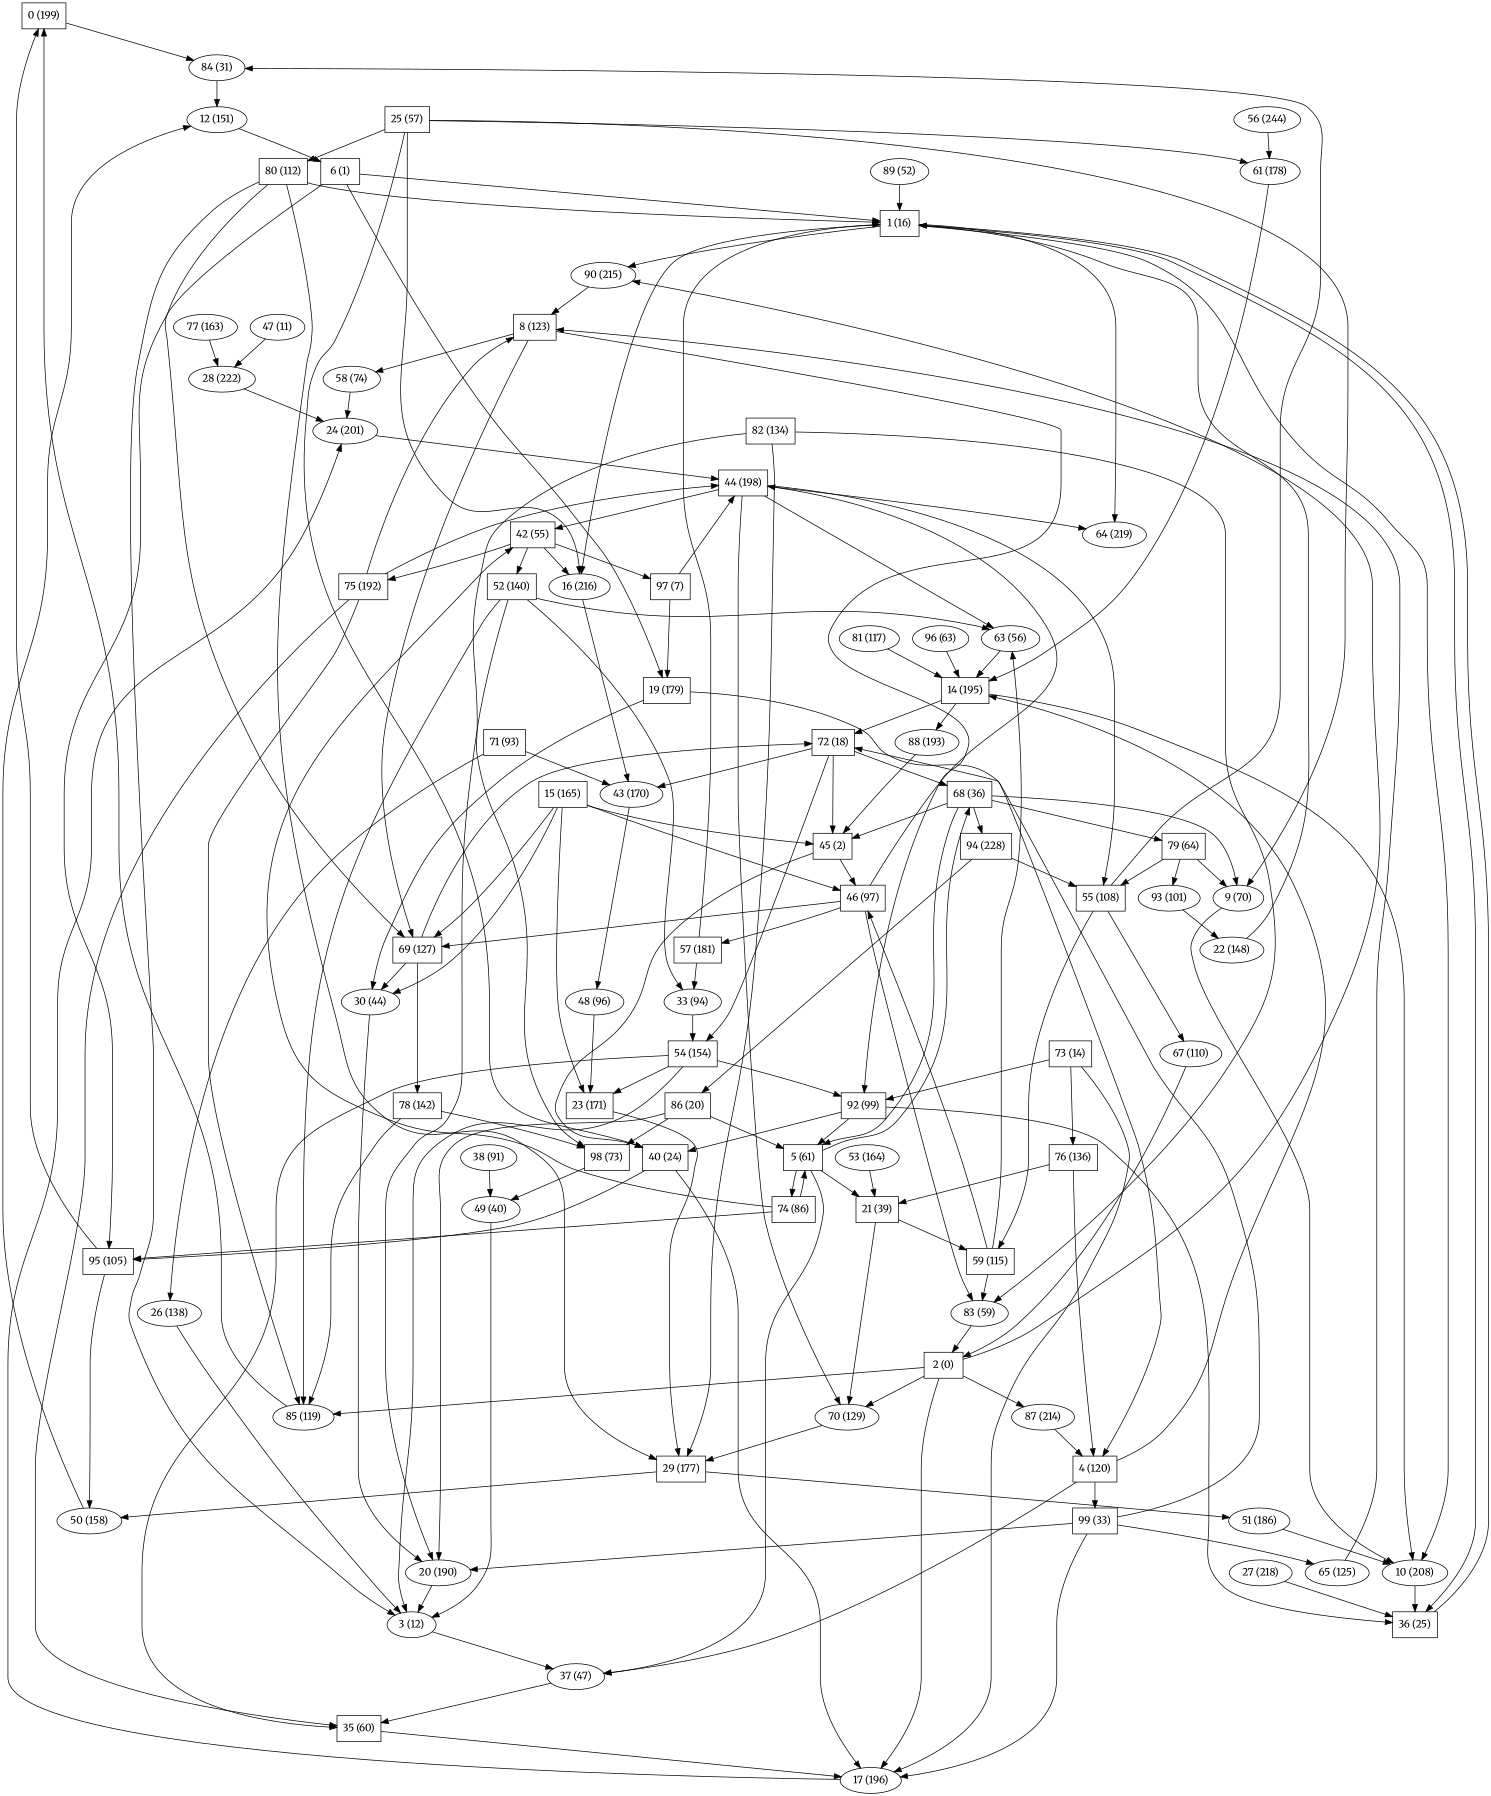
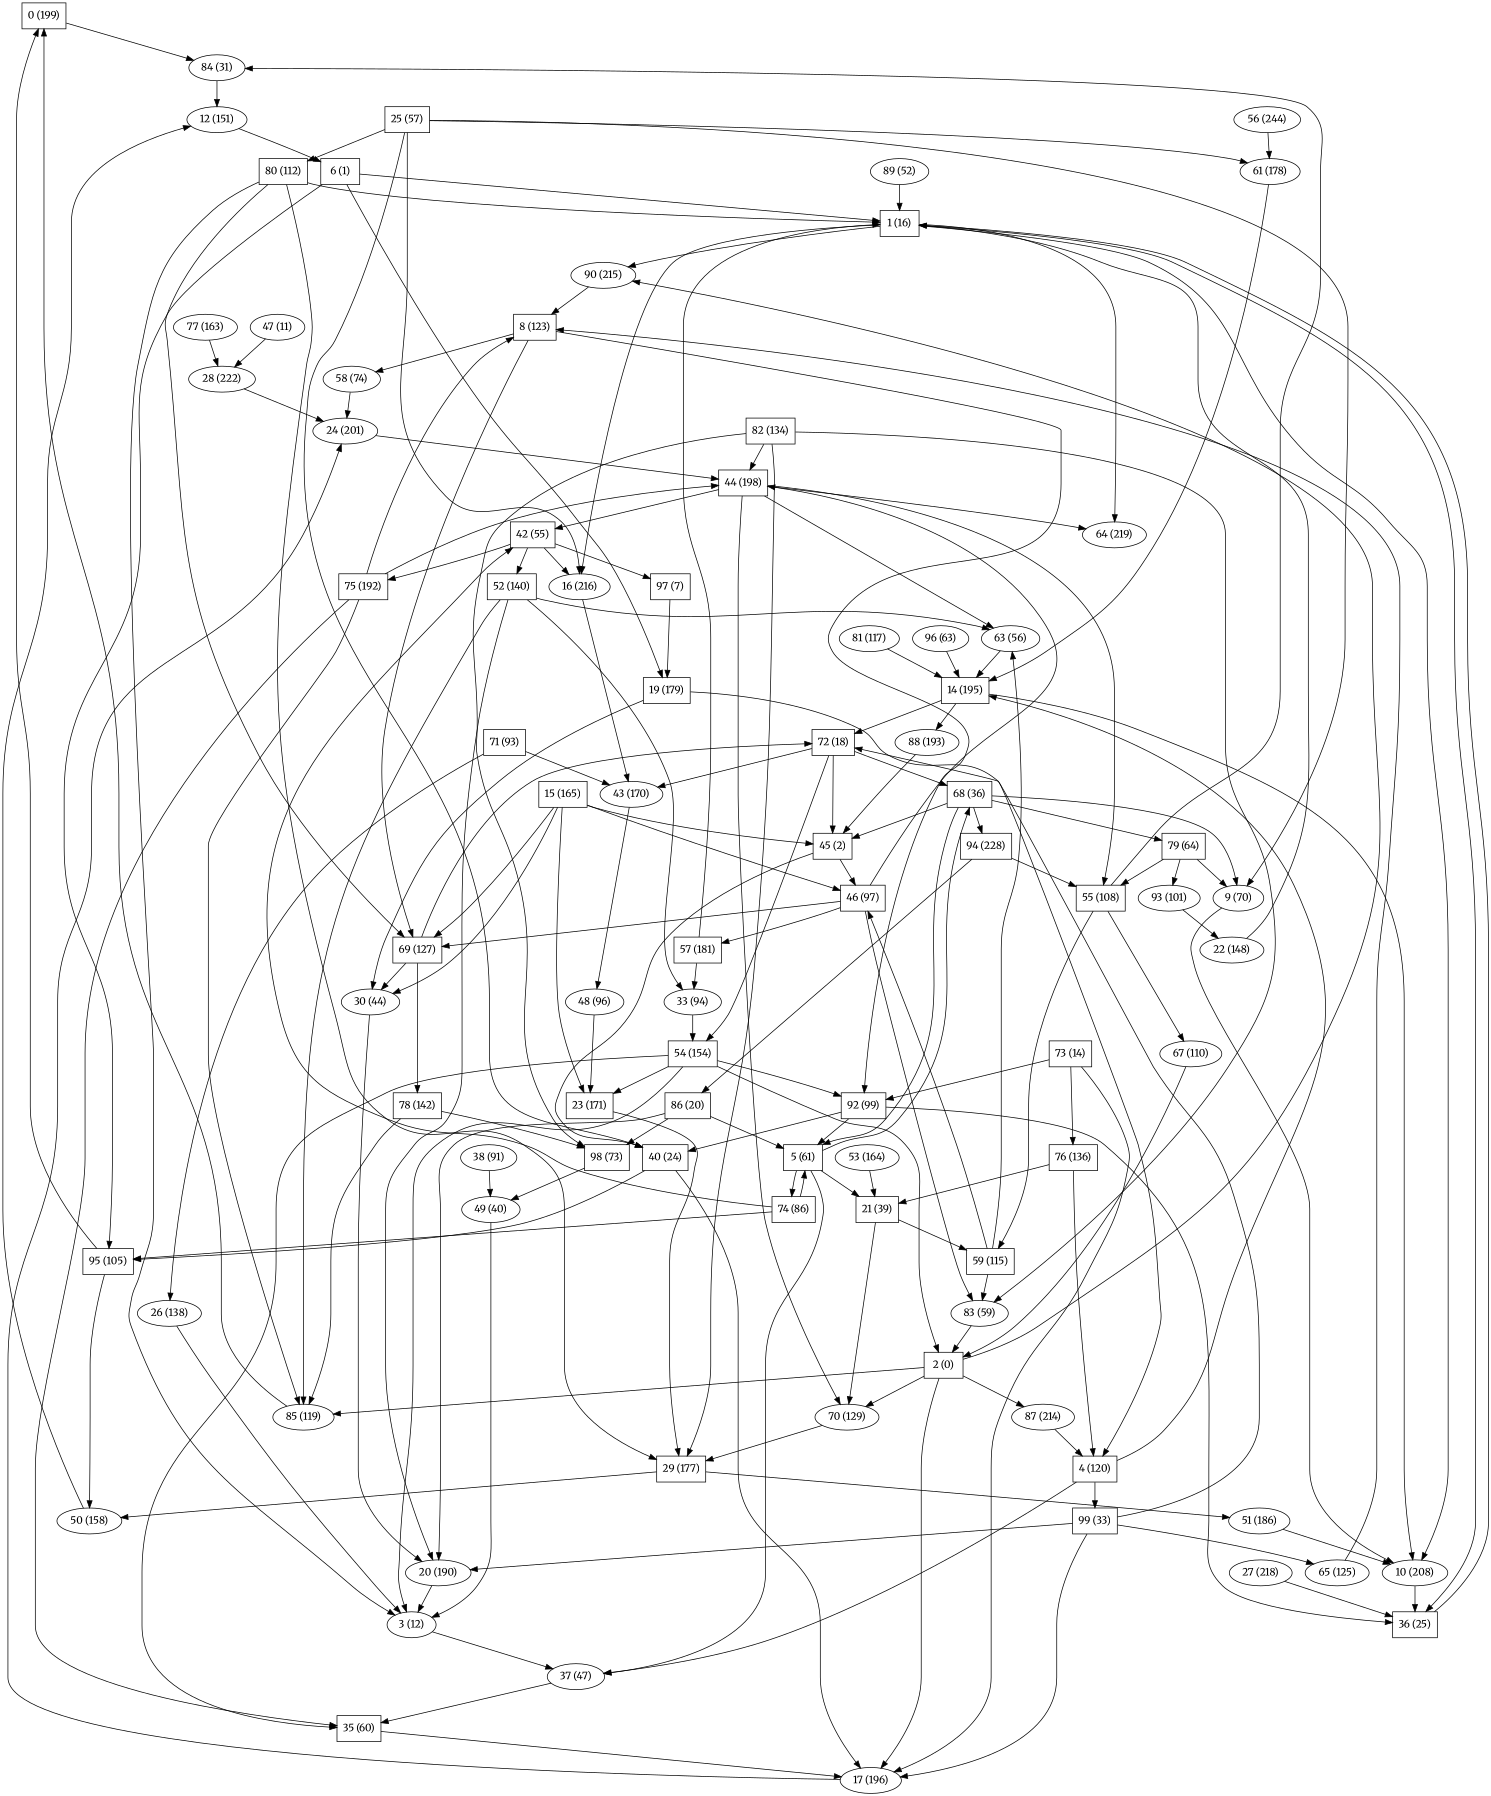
(705, 538) -> (759, 454)
none -> (906, 1145)
